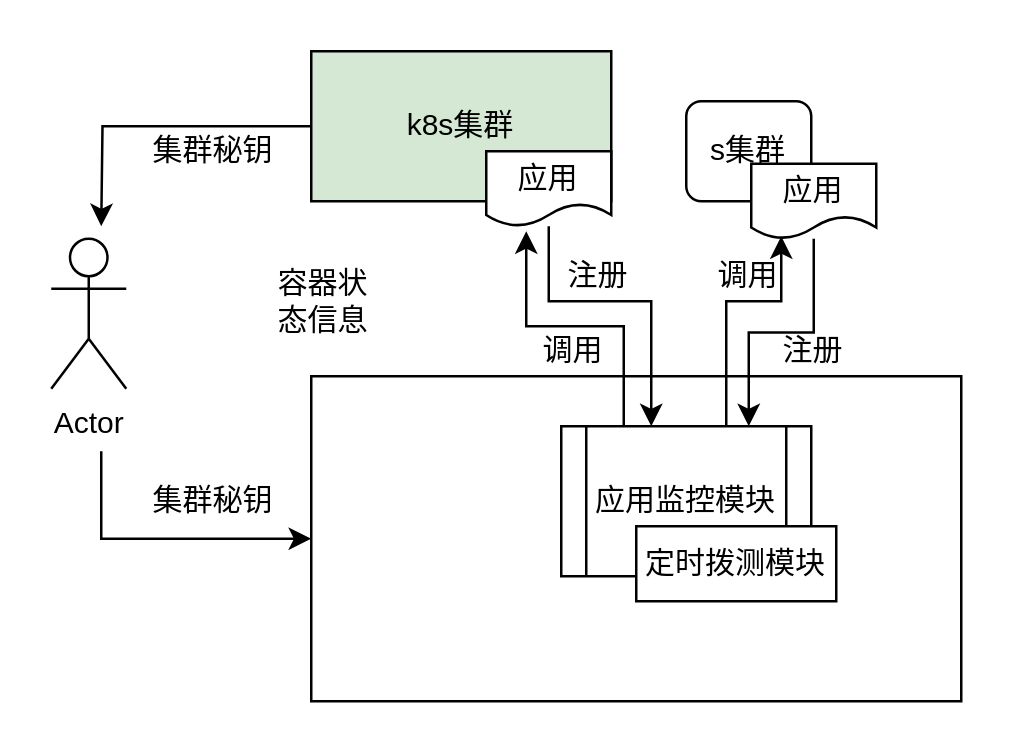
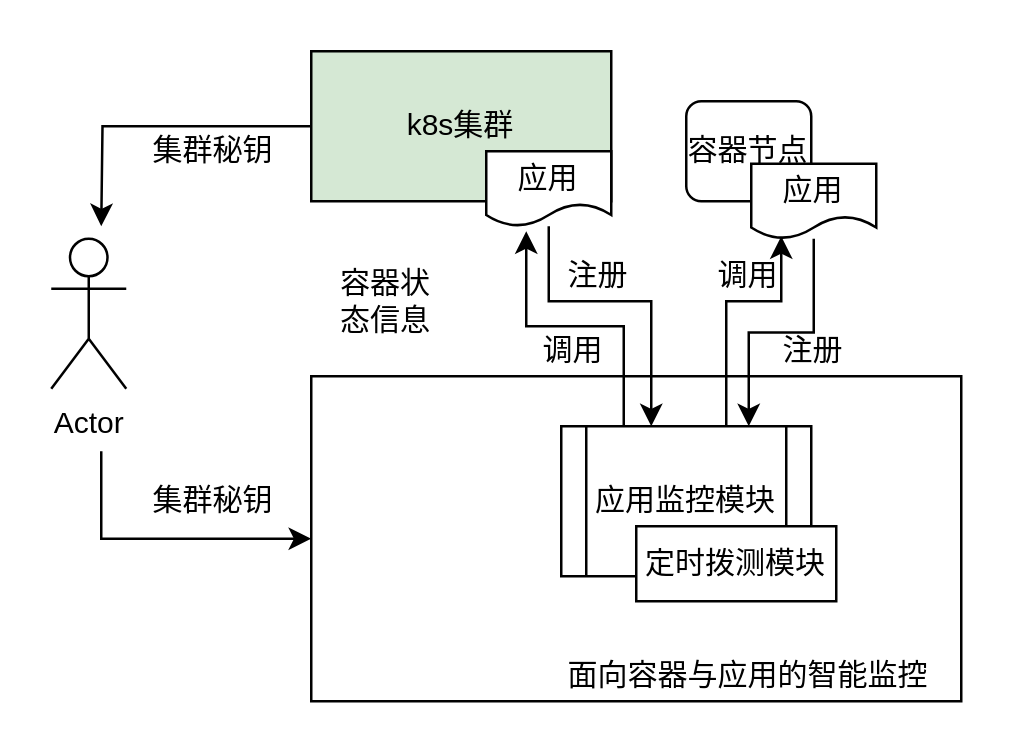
(749, 151) -> (749, 151)
(324, 301) -> (386, 301)
none -> (749, 676)
